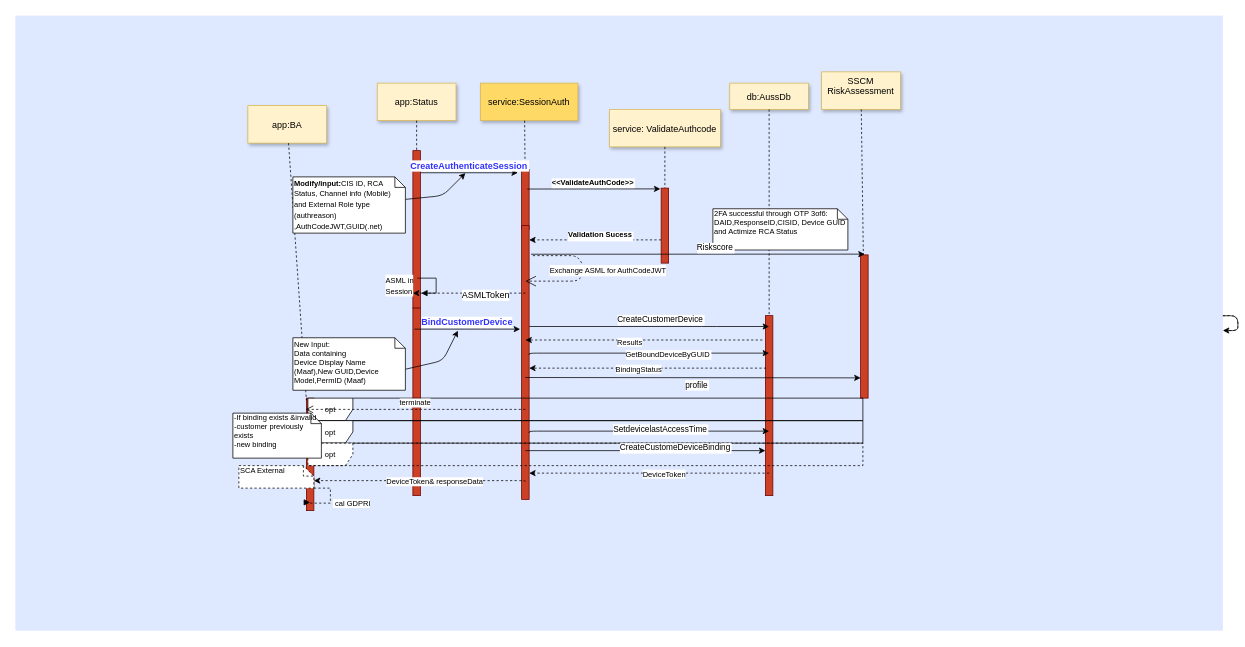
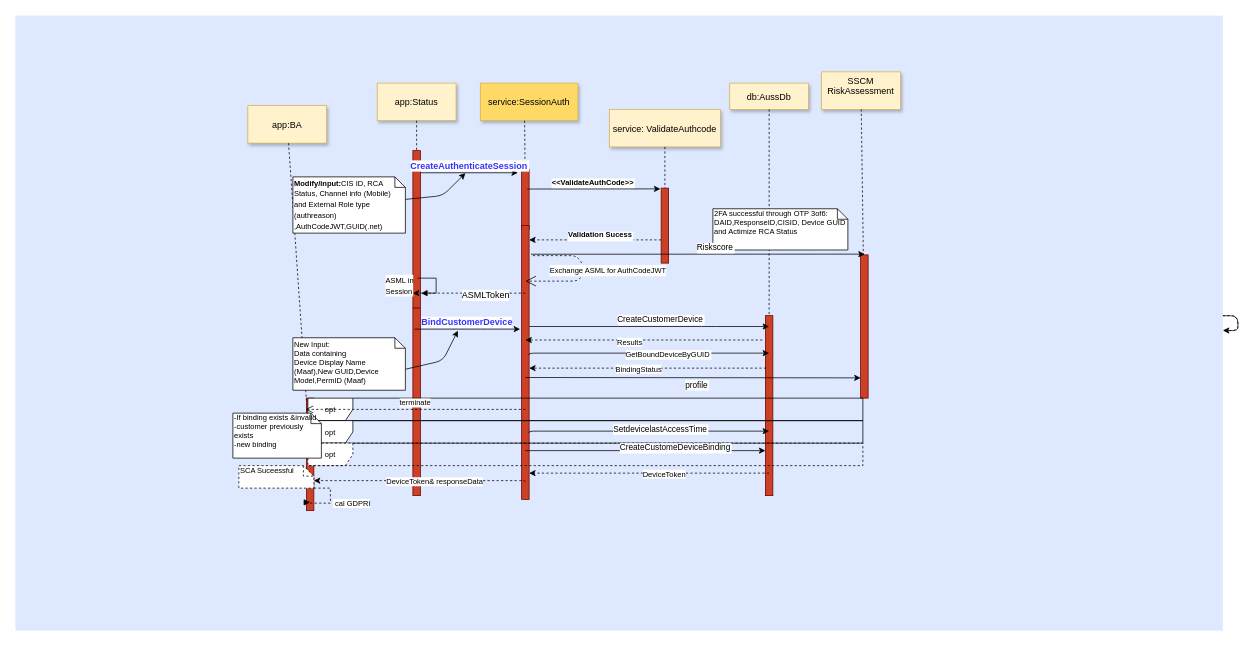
(264, 471) -> (268, 471)
